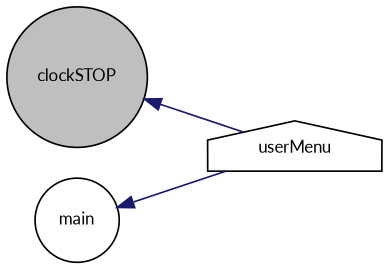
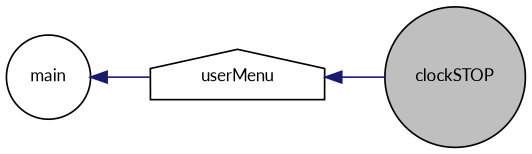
(202, 118) -> (363, 77)
